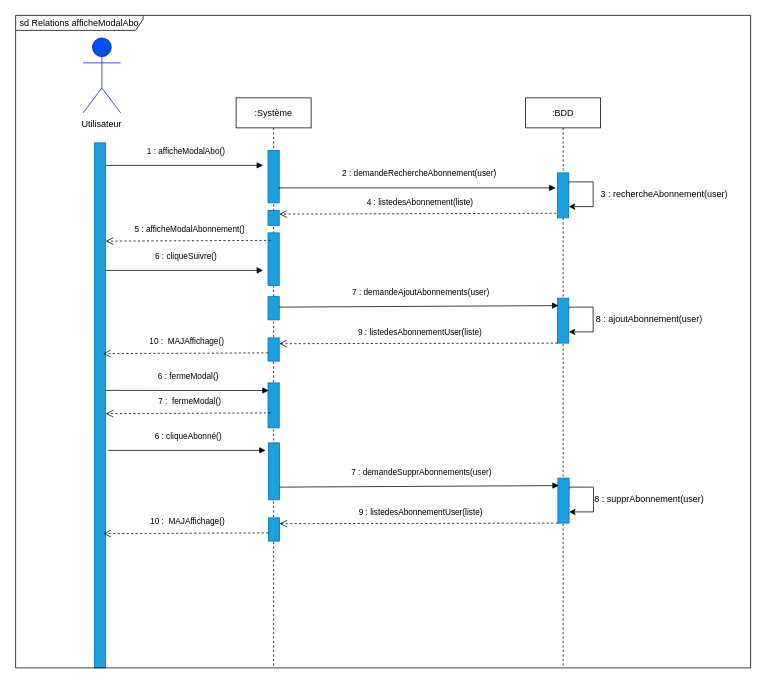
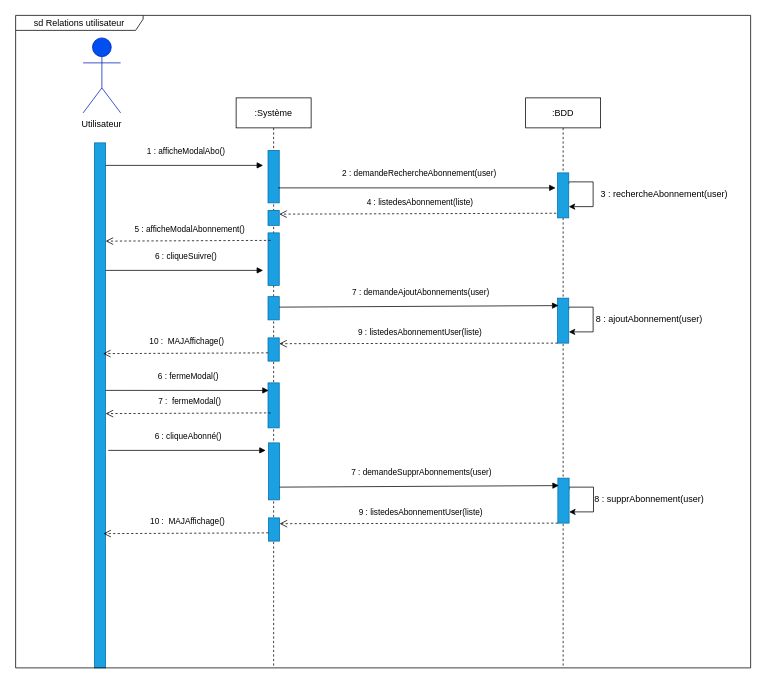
(79, 23) -> (79, 23)
